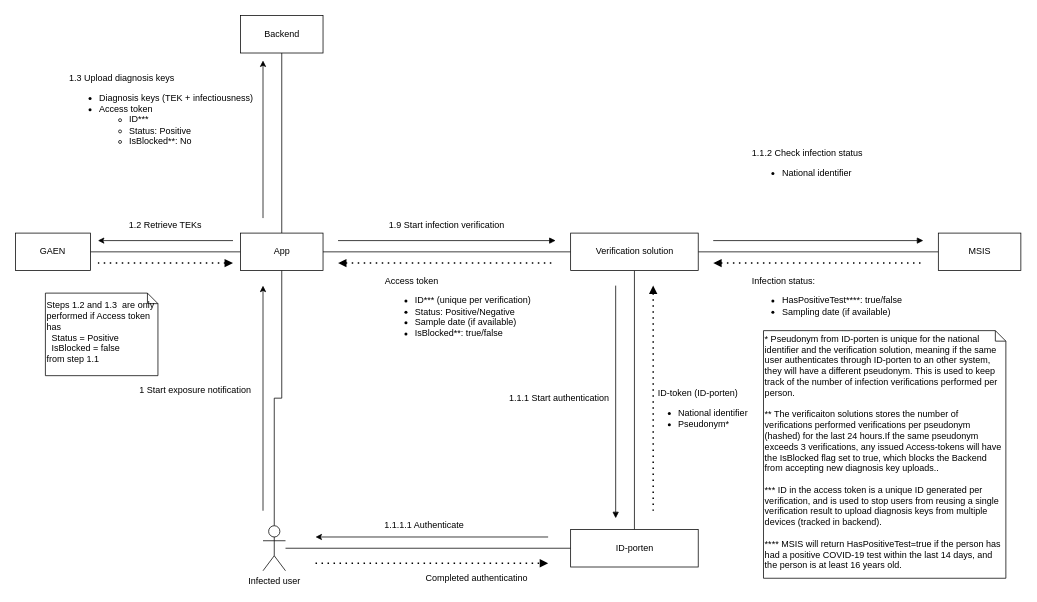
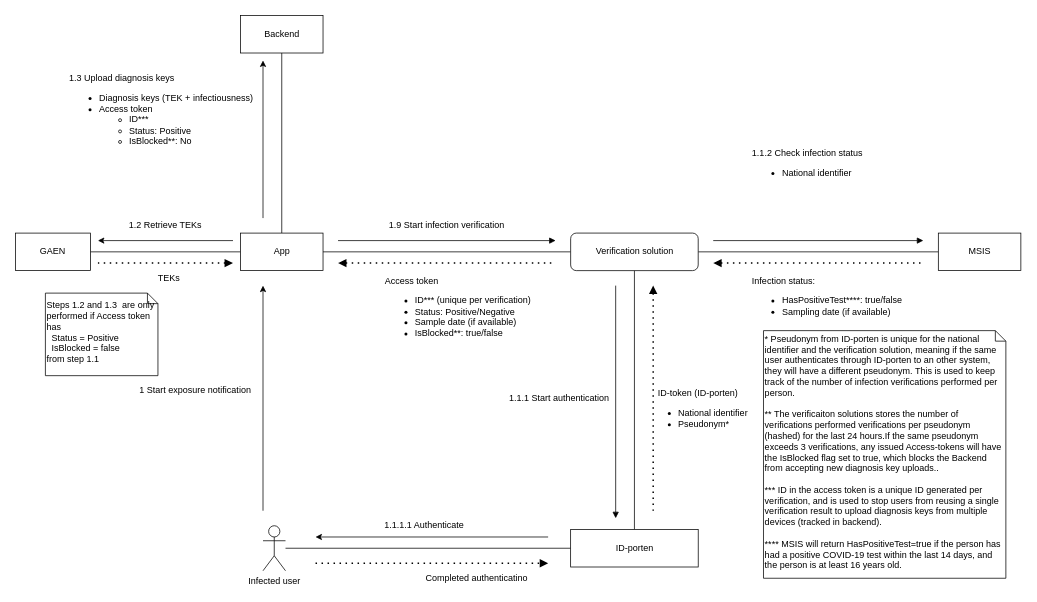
(634, 252) -> (634, 252)
none -> (169, 278)
(277, 398) -> none
